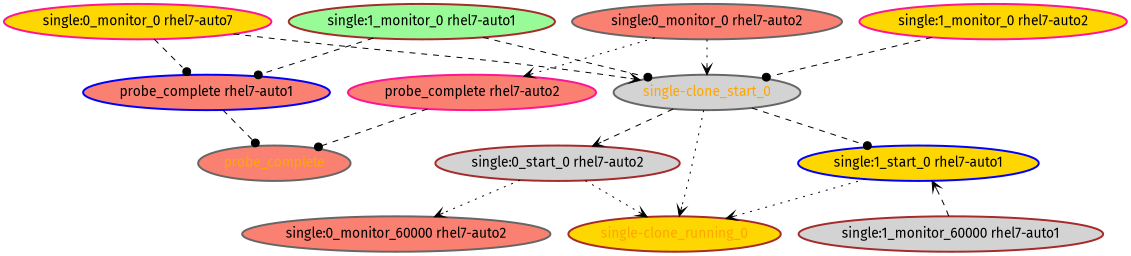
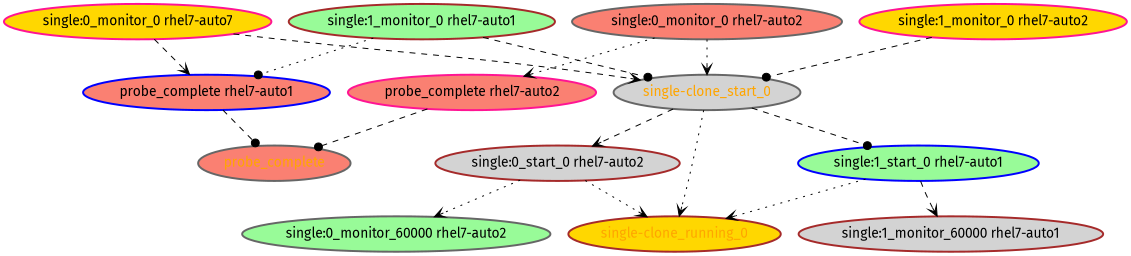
(168, 53) -> (168, 53)
(318, 56) -> (318, 56)
(918, 163) -> (918, 163)
(943, 203) -> (926, 195)
(396, 234) -> (396, 234)
